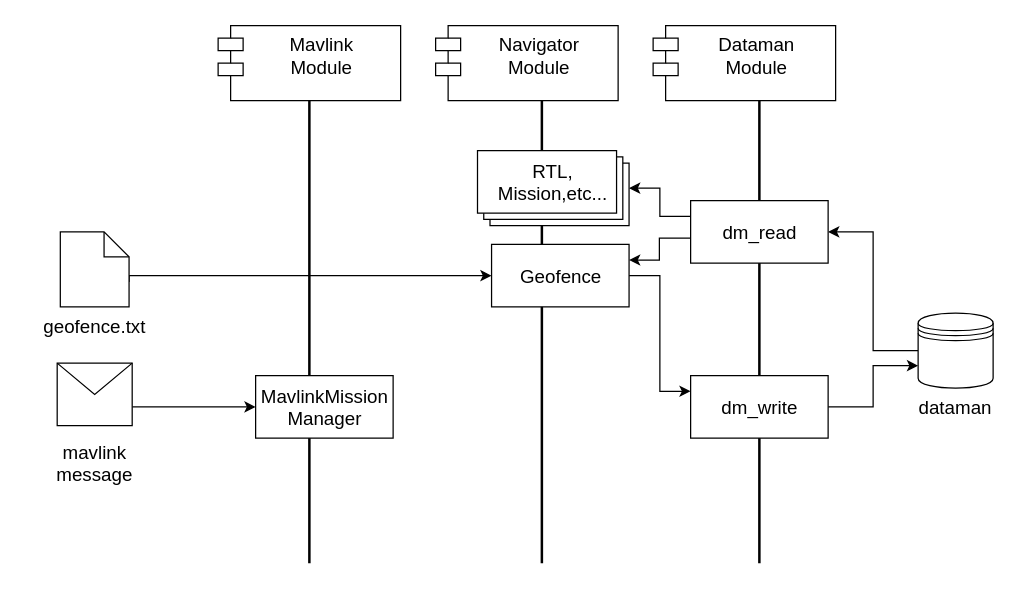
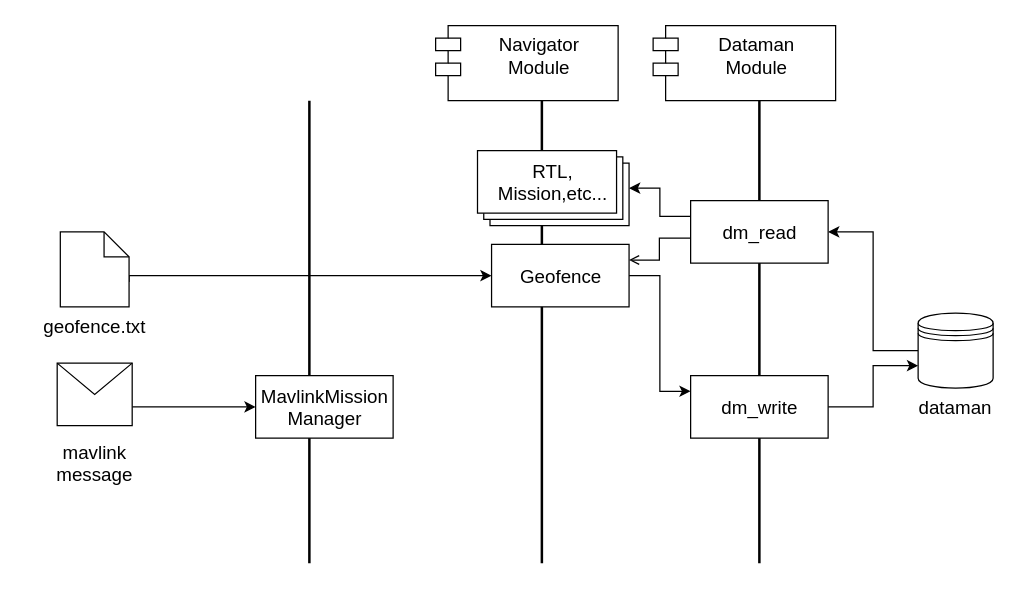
(309, 63) -> none
(639, 260) -> (637, 260)
